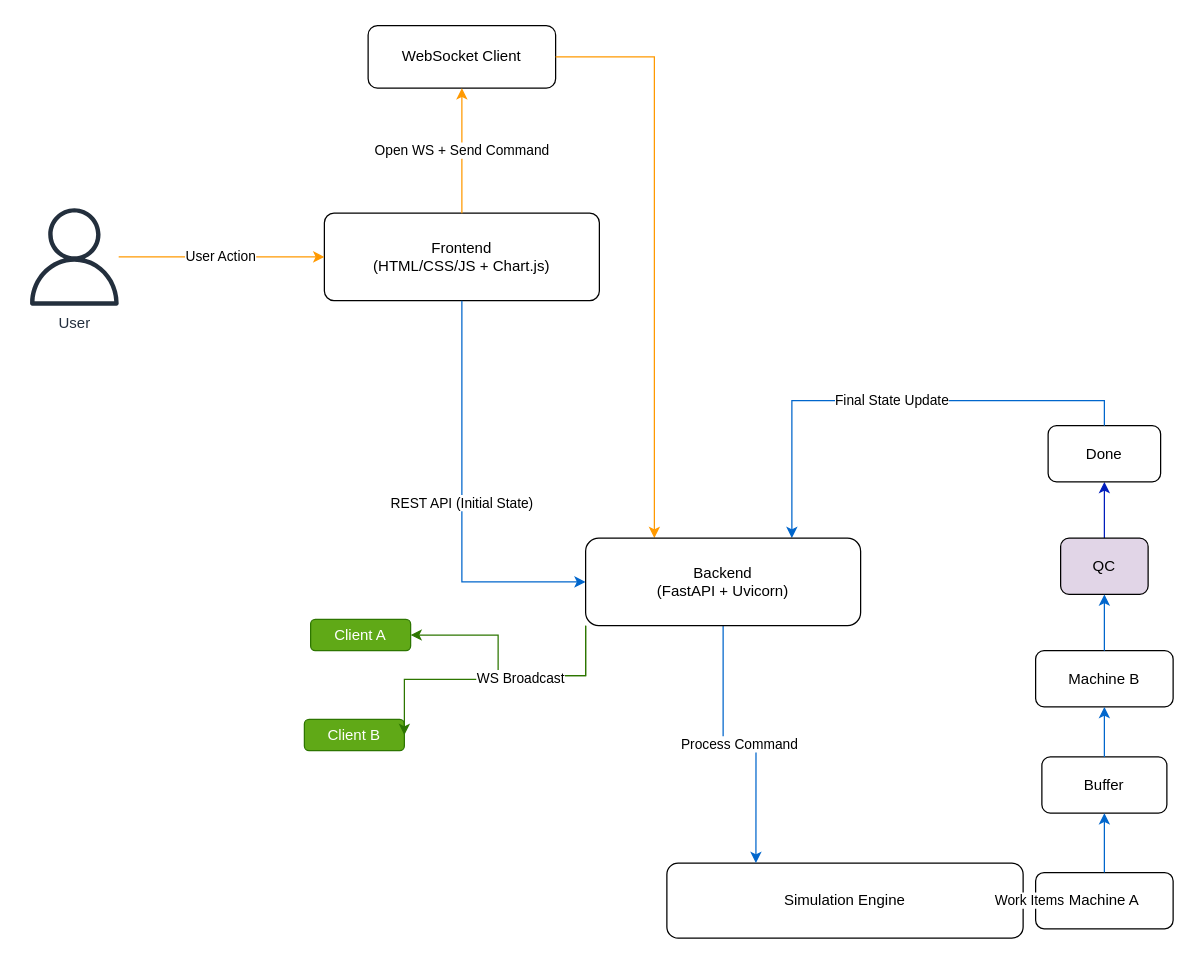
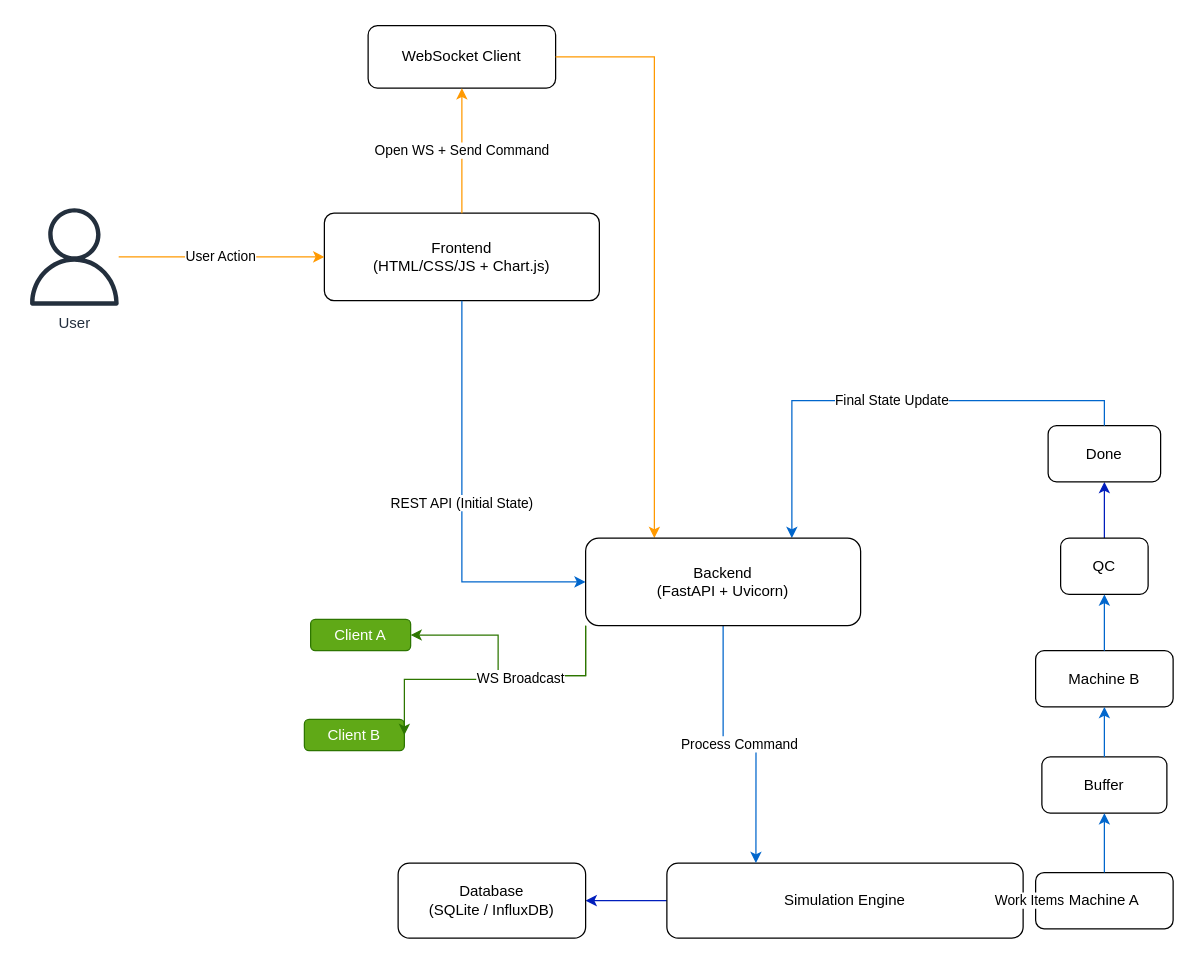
(1104, 566) -> (1104, 566)
none -> (492, 901)
none -> (631, 901)
